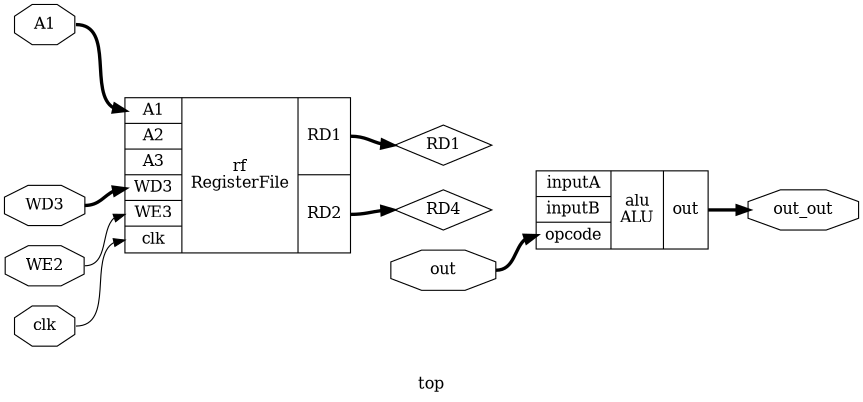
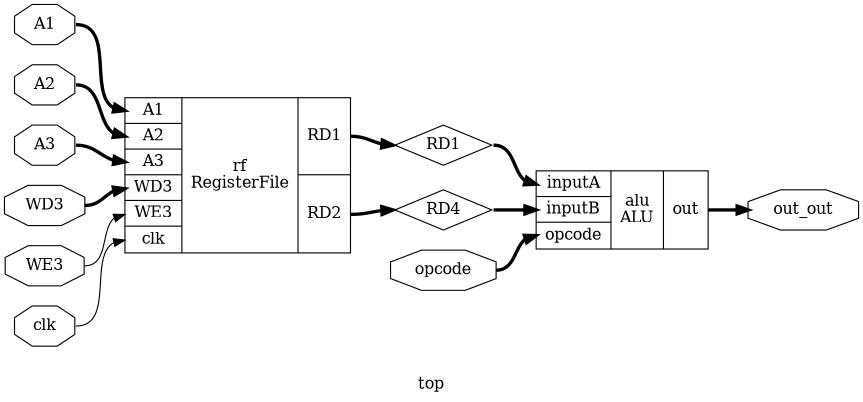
none -> (45, 85)
none -> (45, 145)
none -> (513, 159)
none -> (509, 210)
(45, 266) -> (45, 266)
(443, 270) -> (443, 270)
